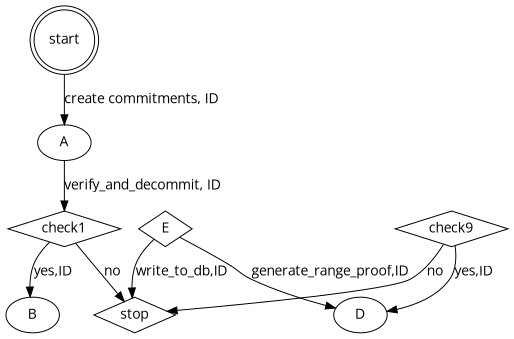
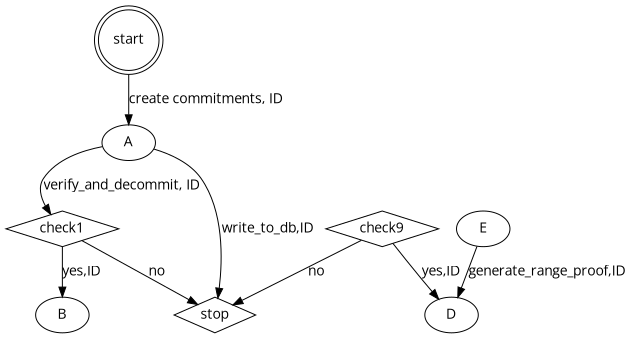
(165, 229) -> (483, 229)
(137, 261) -> (214, 204)
